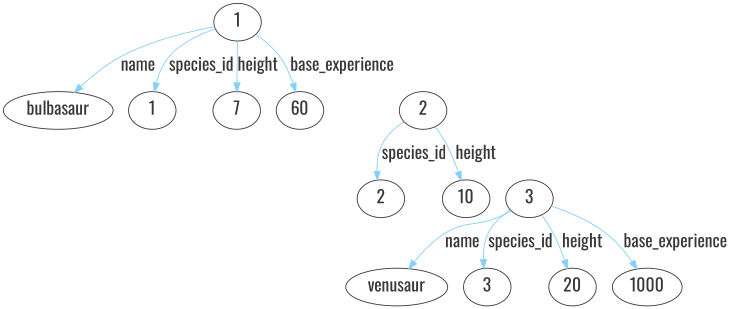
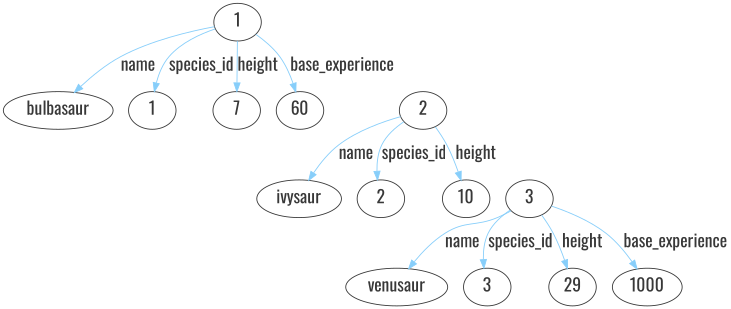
none -> (299, 199)
(573, 287) -> (573, 287)
